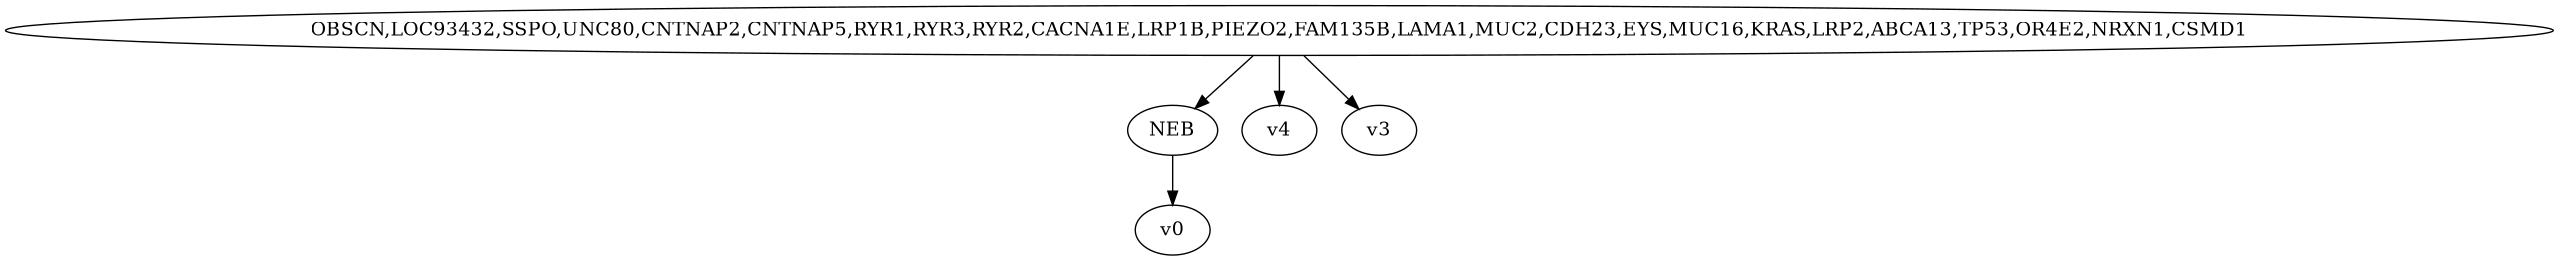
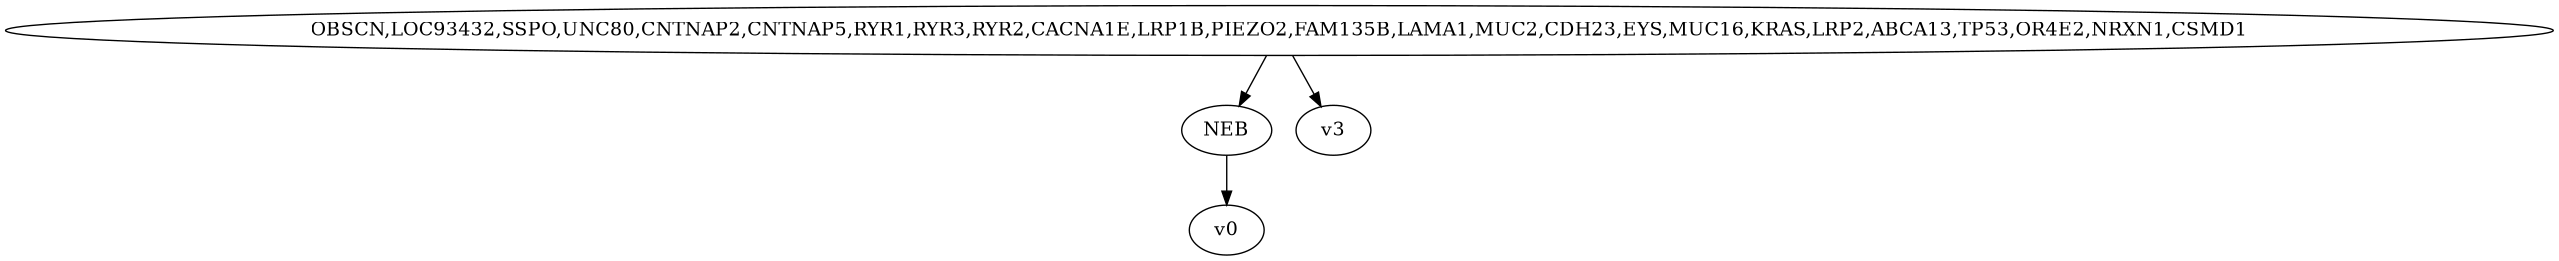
(1279, 130) -> none
